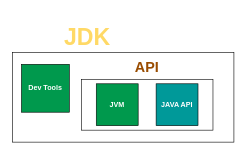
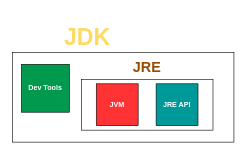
(147, 68) -> (147, 68)
(117, 105) -> (117, 105)
(177, 105) -> (177, 105)
